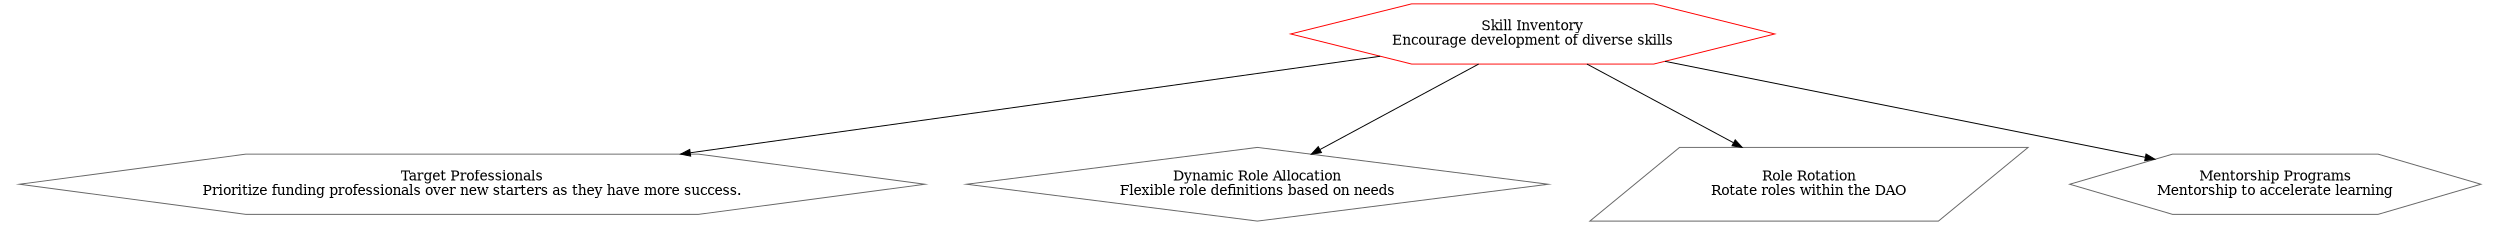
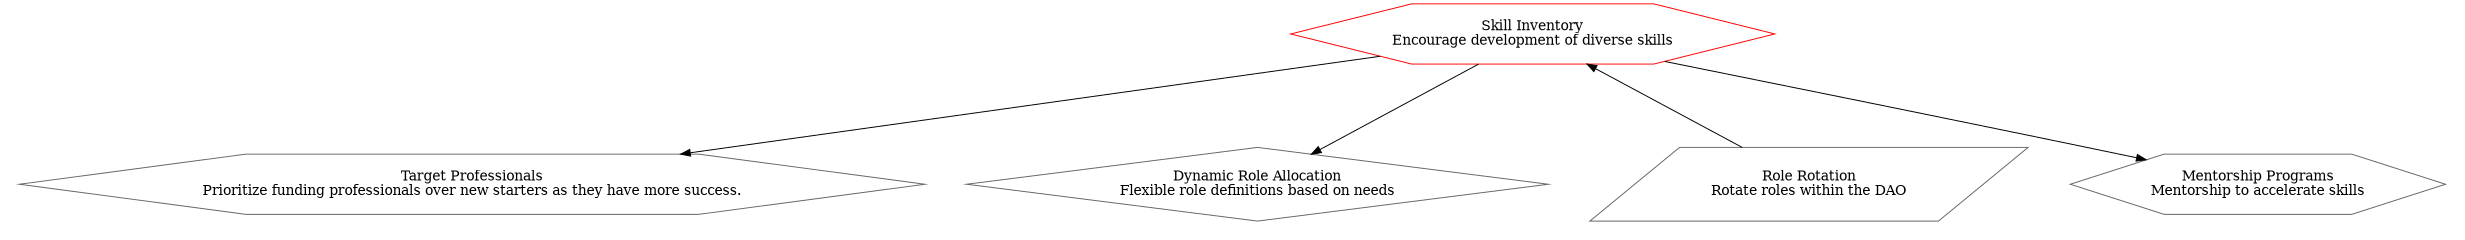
(1660, 103) -> (1669, 108)
(2275, 184) -> (2258, 184)
